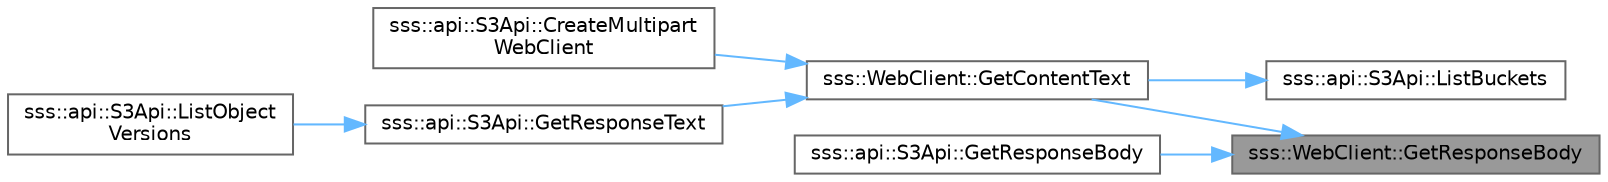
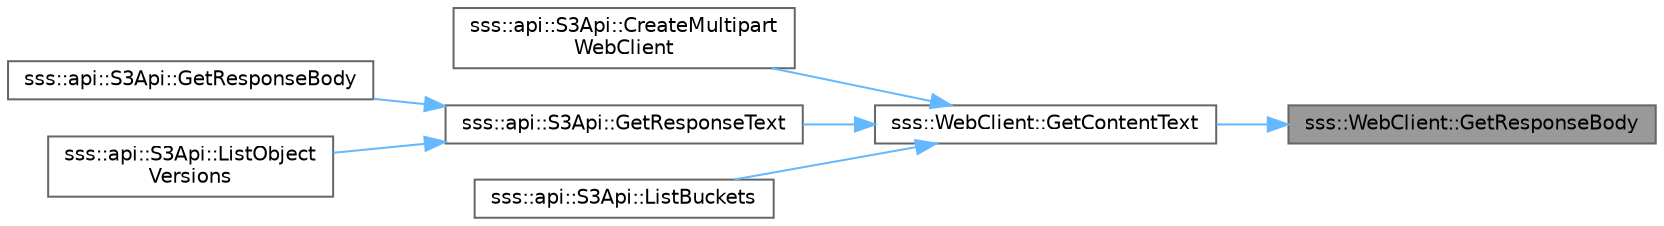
(1197, 80) -> (825, 163)
(1186, 155) -> (399, 102)
